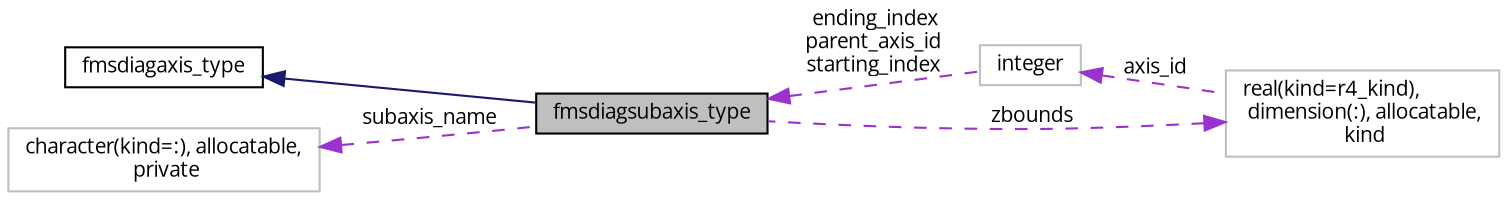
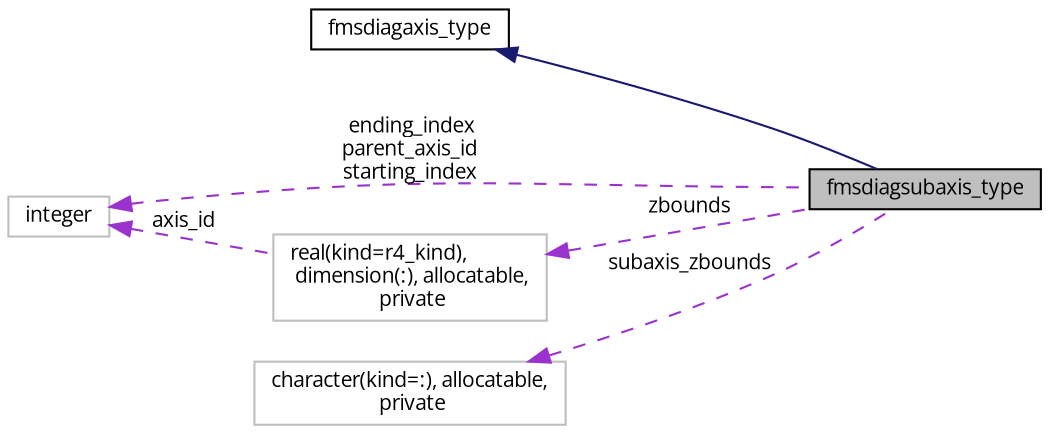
(884, 84) -> (470, 183)
(1363, 114) -> (410, 278)
(428, 119) -> (688, 264)
